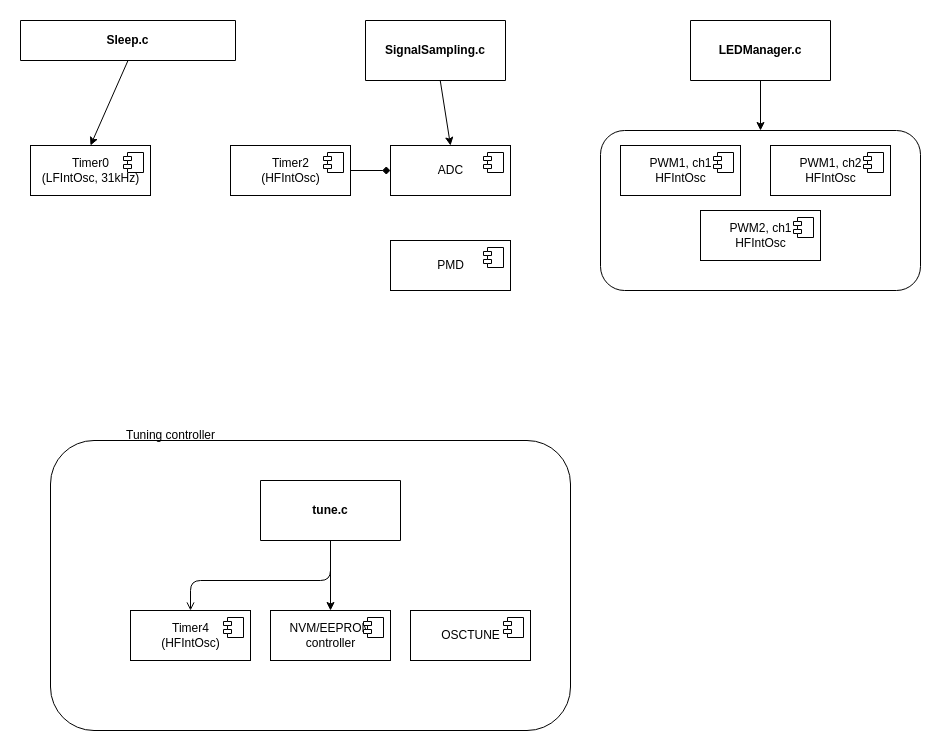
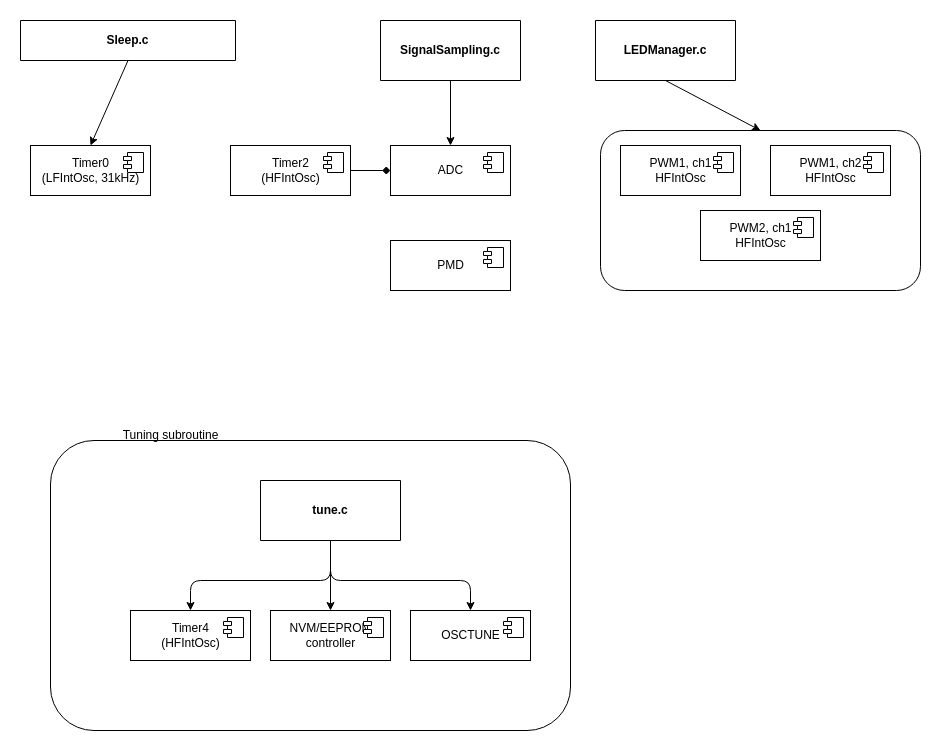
(436, 51) -> (451, 51)
(761, 51) -> (666, 51)
(171, 436) -> (171, 436)
none -> (409, 581)
(191, 604) -> (191, 602)
